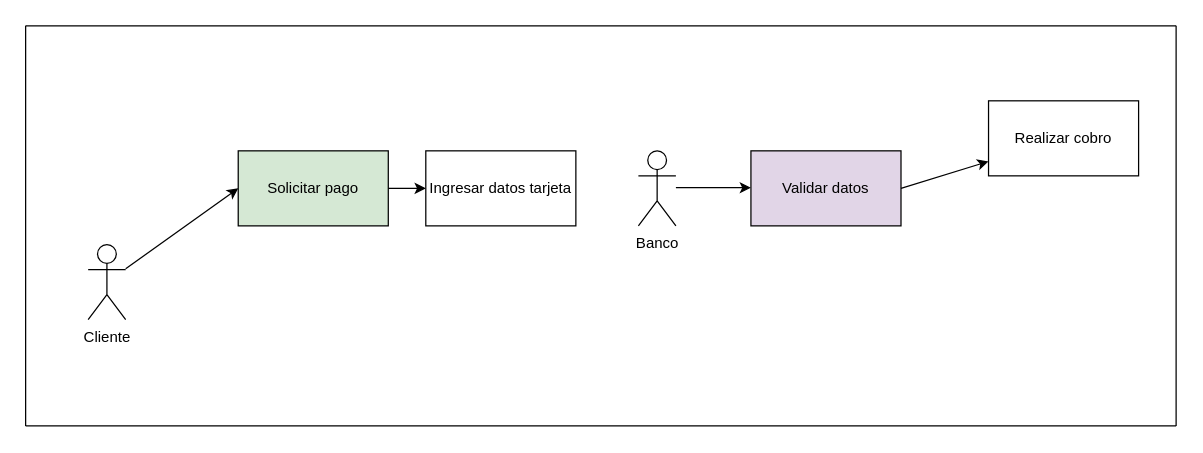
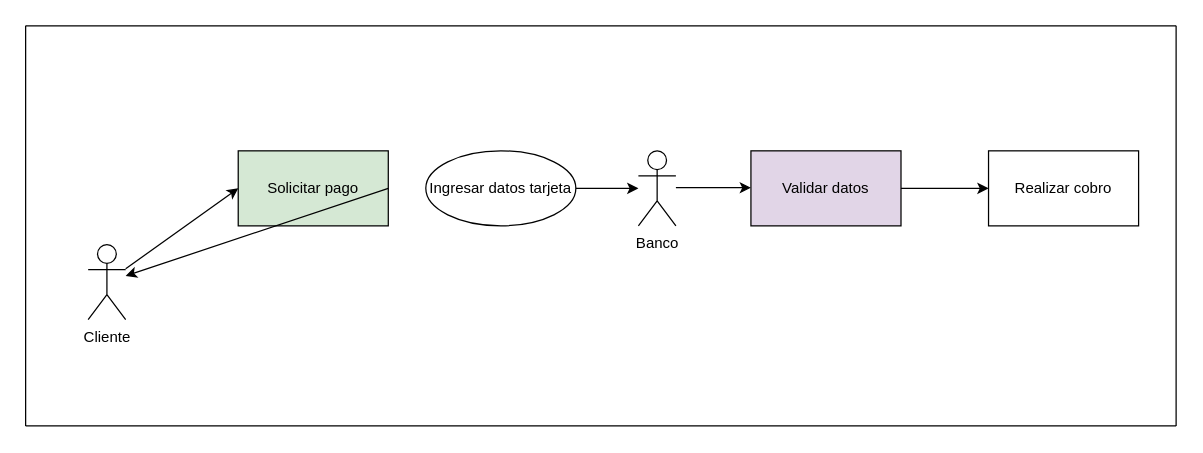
(1063, 138) -> (1063, 188)
(402, 188) -> (261, 231)
(501, 188) -> (501, 188)
none -> (603, 188)
